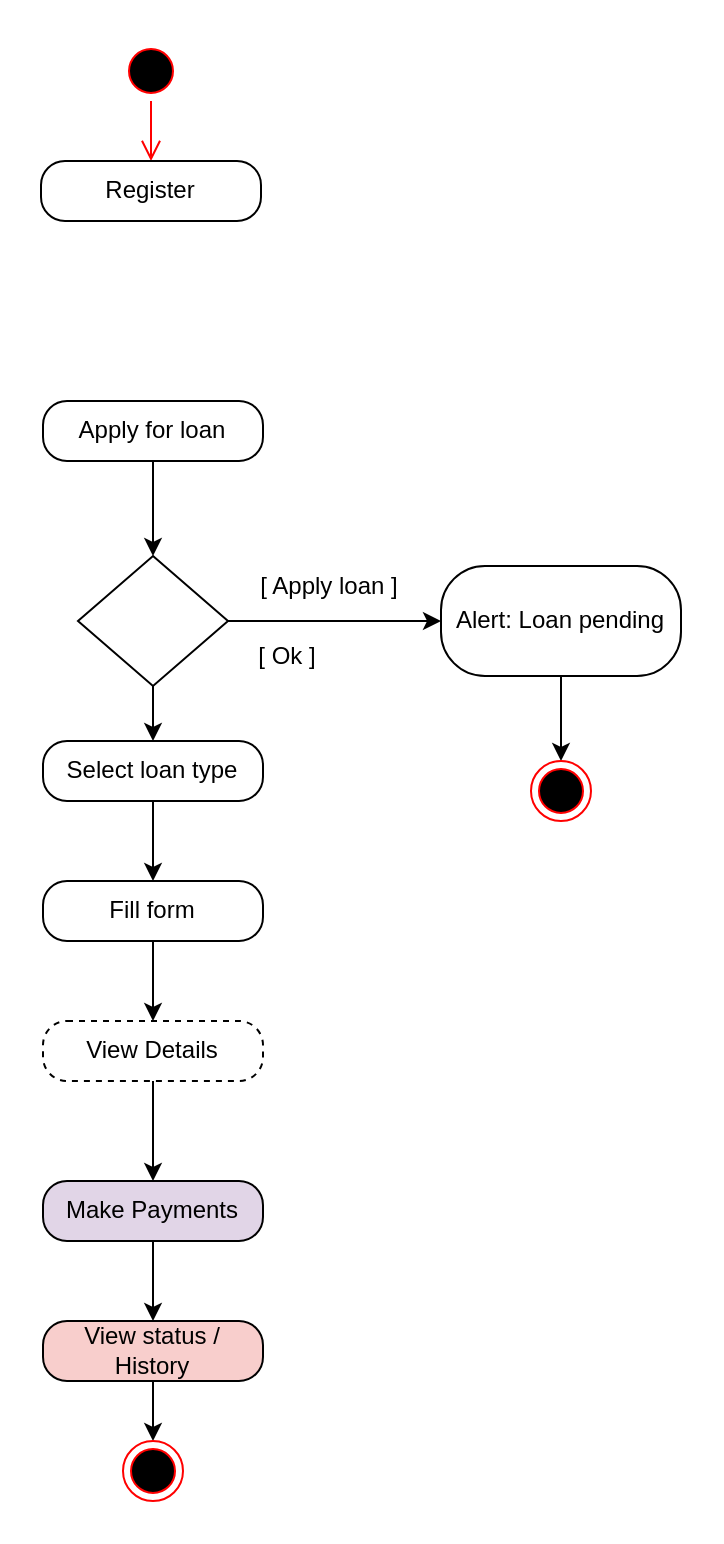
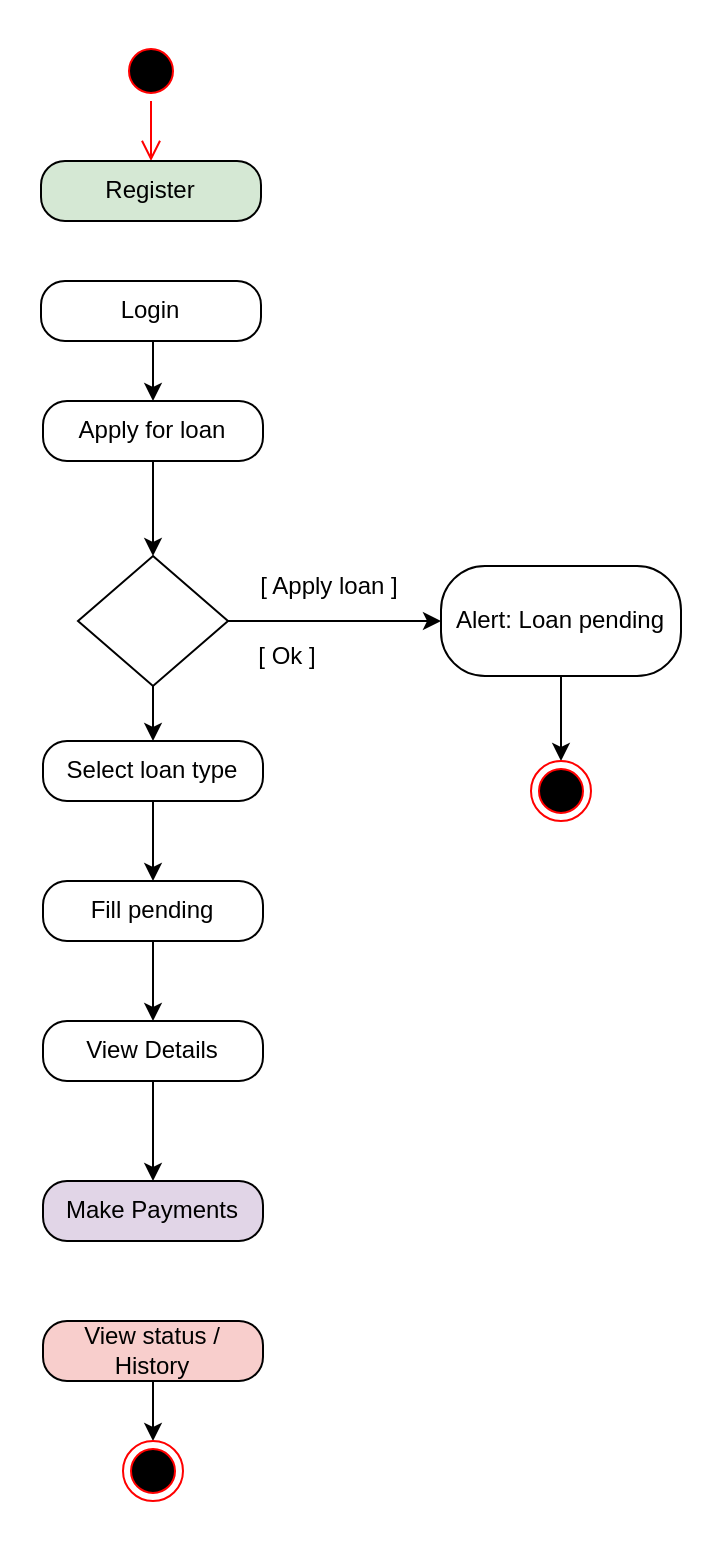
(151, 191) -> (151, 191)
none -> (151, 311)
none -> (153, 363)
(153, 911) -> (153, 911)
(153, 1051) -> (153, 1051)
(153, 1274) -> none
